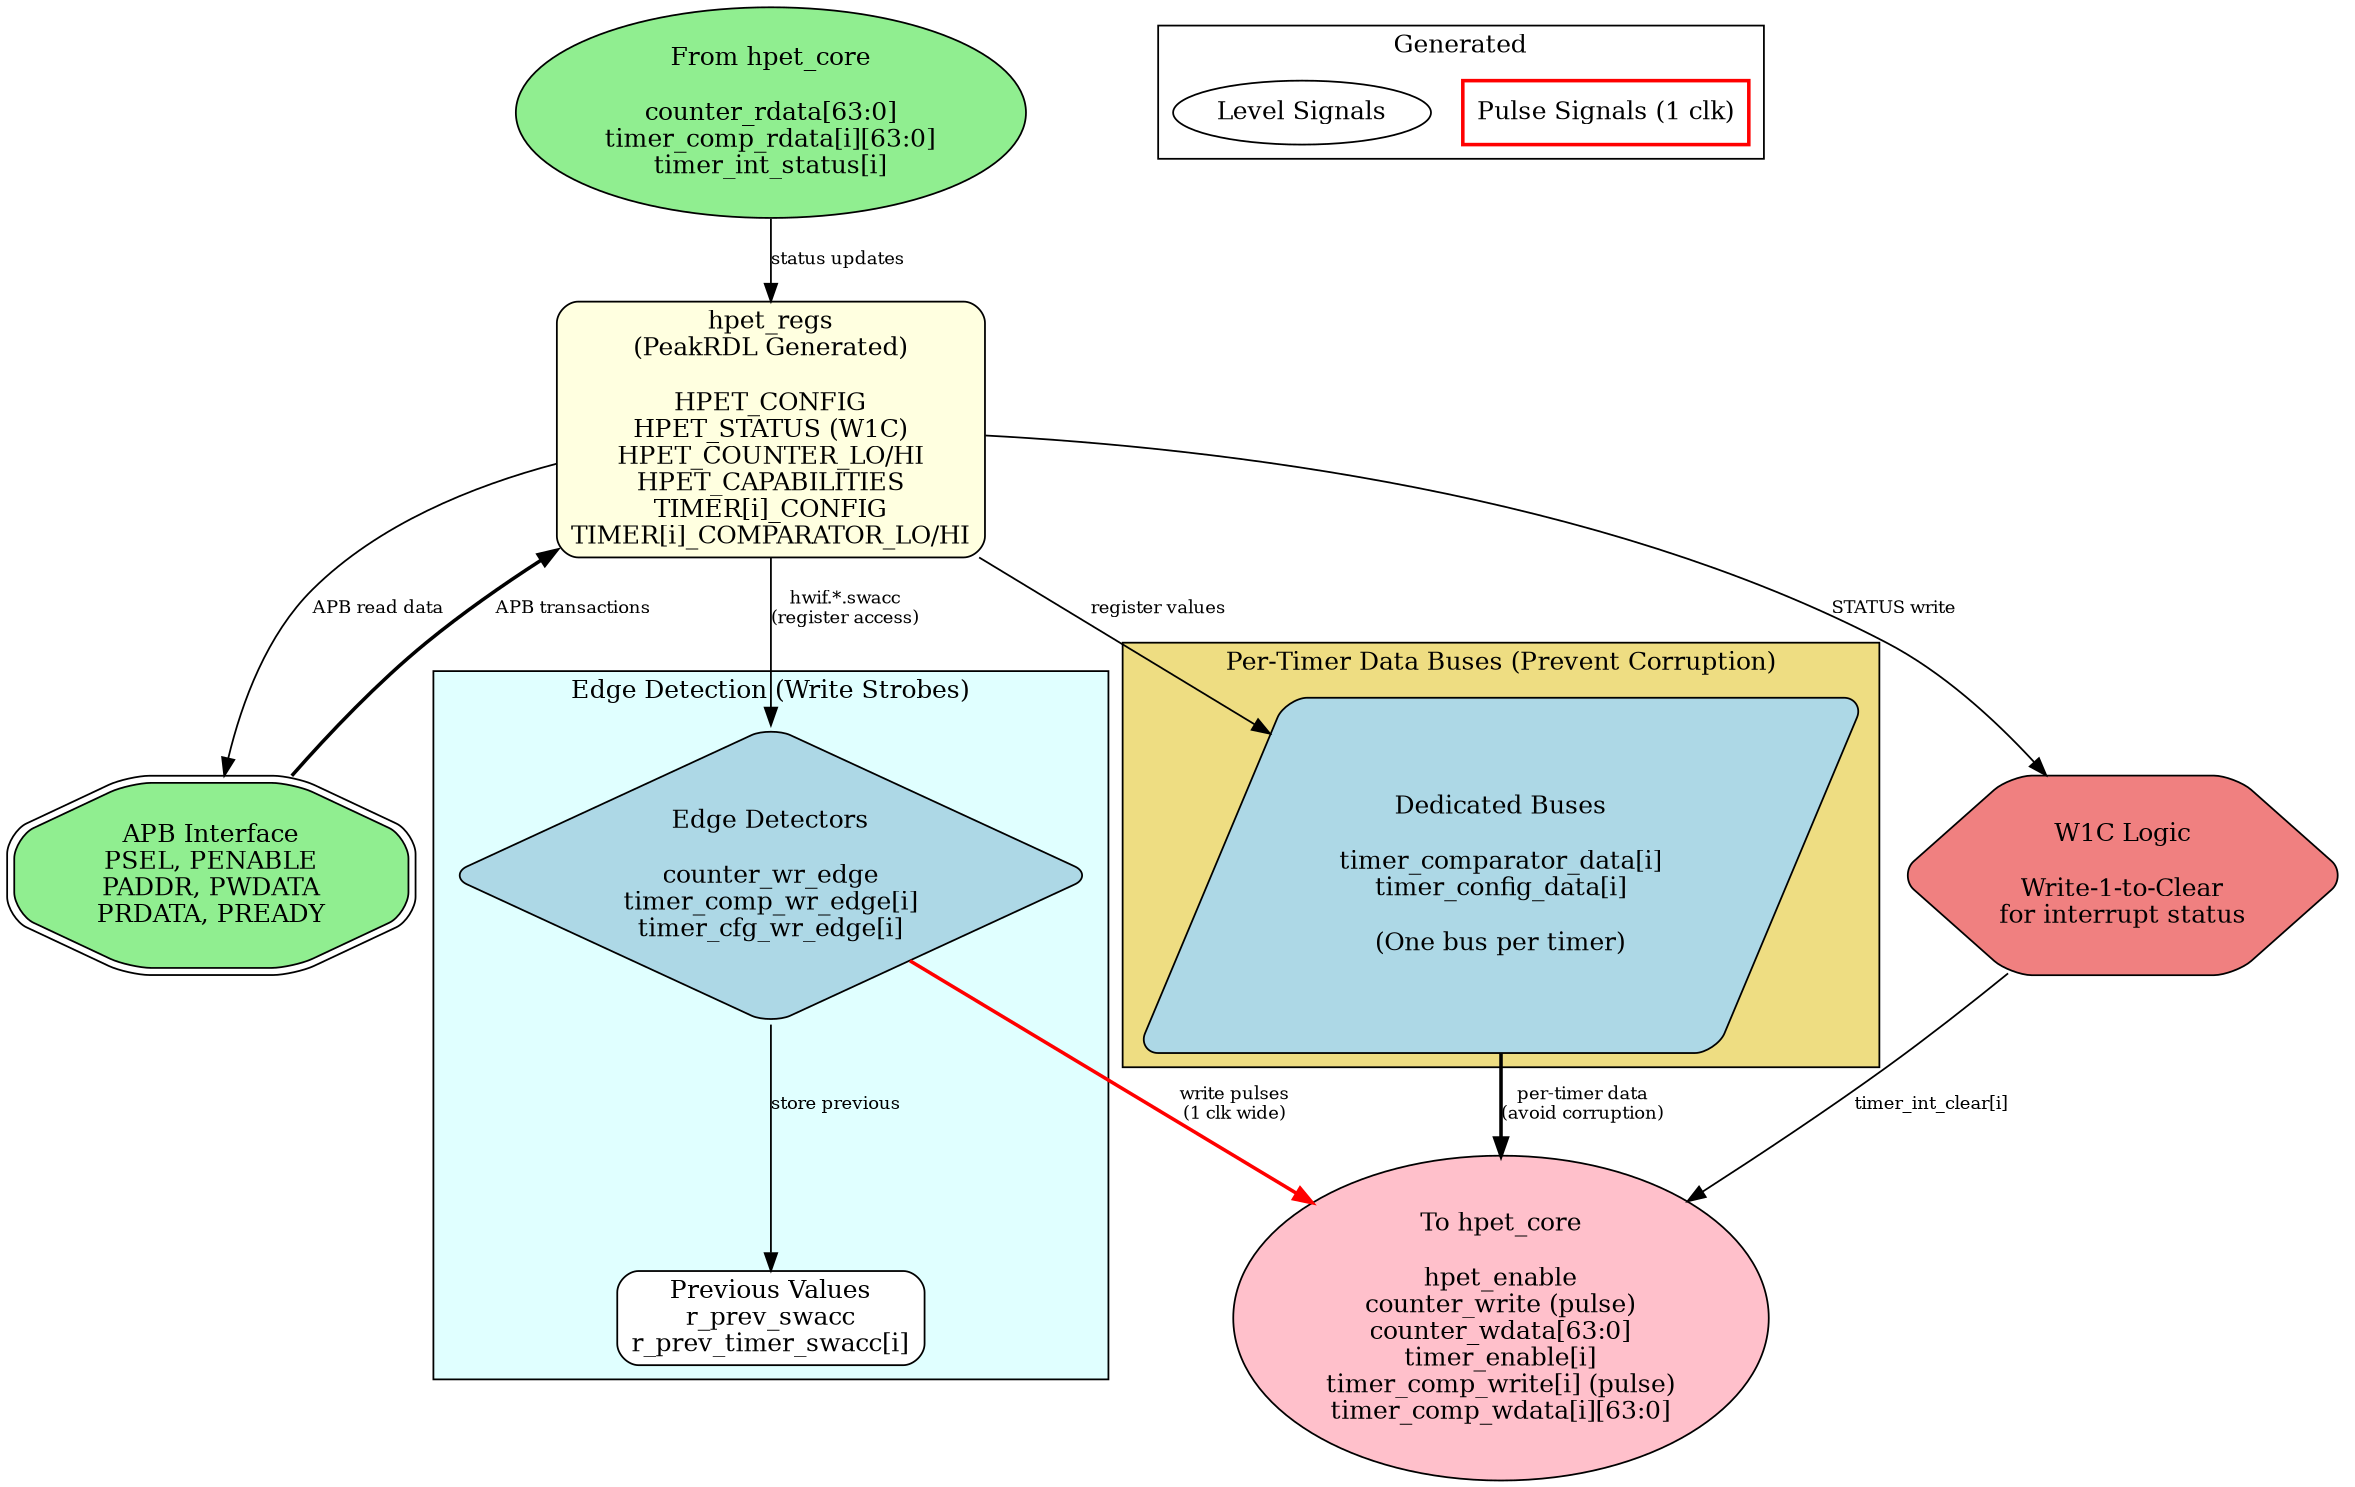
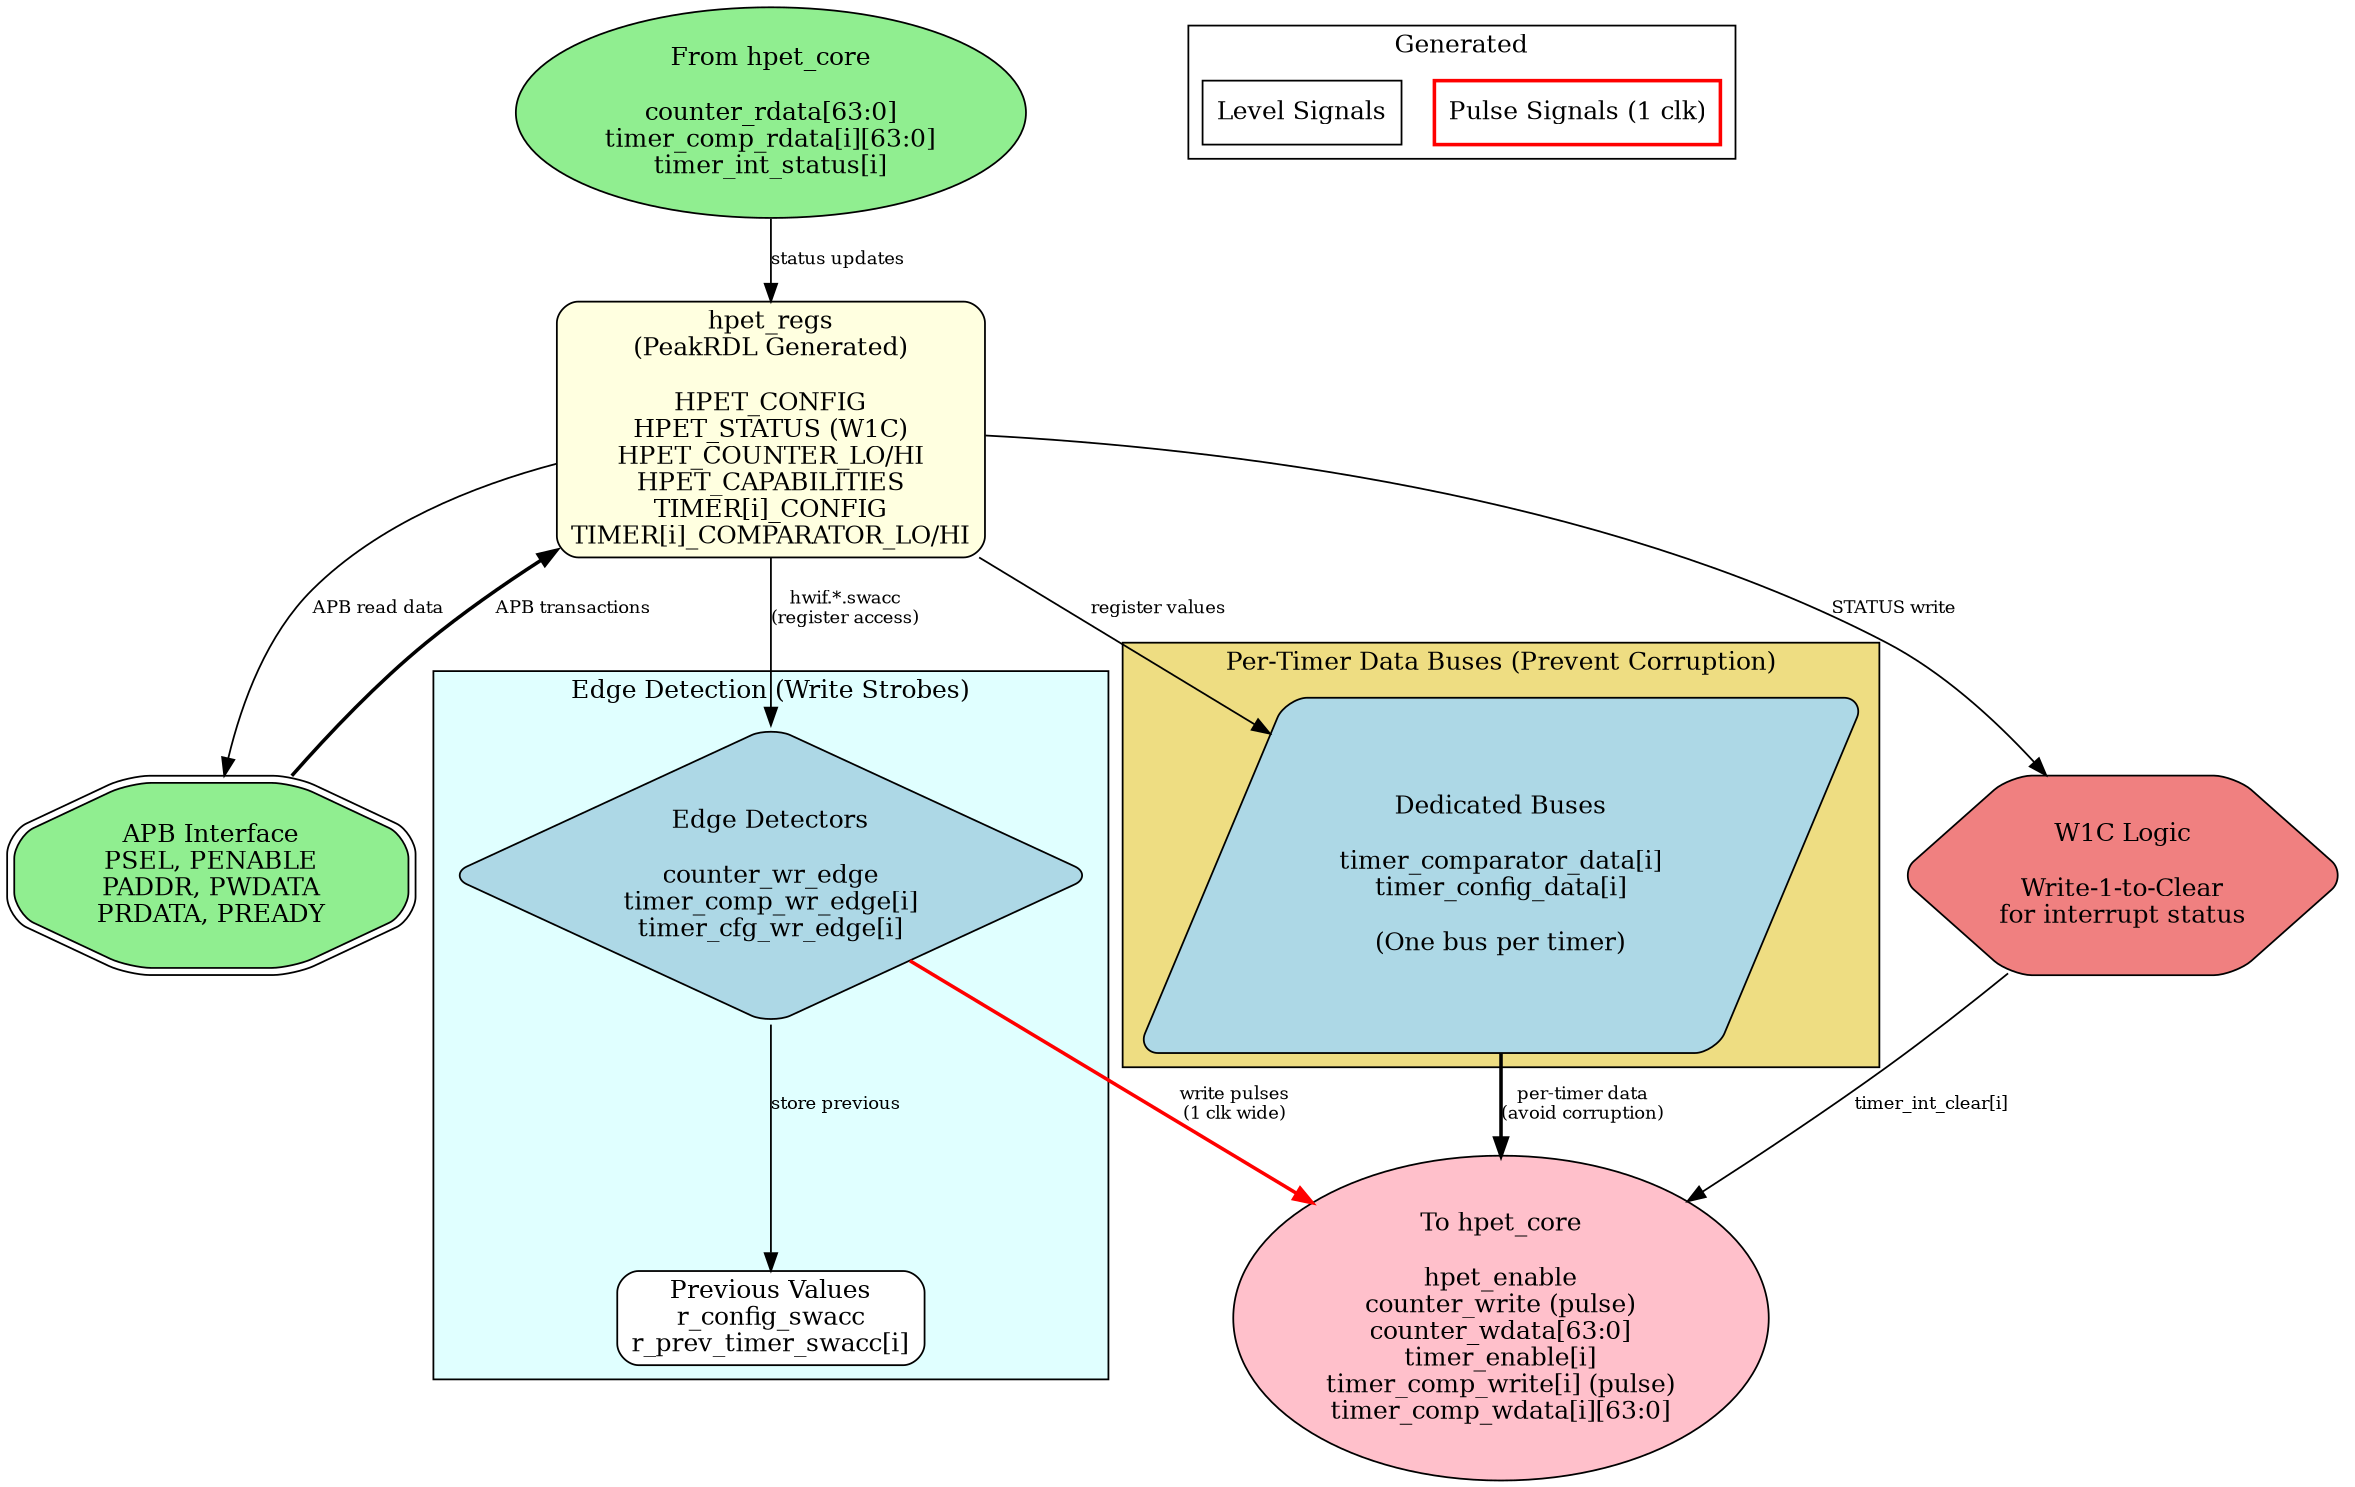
(1302, 113) -> (1302, 113)
(771, 1318) -> (771, 1318)
